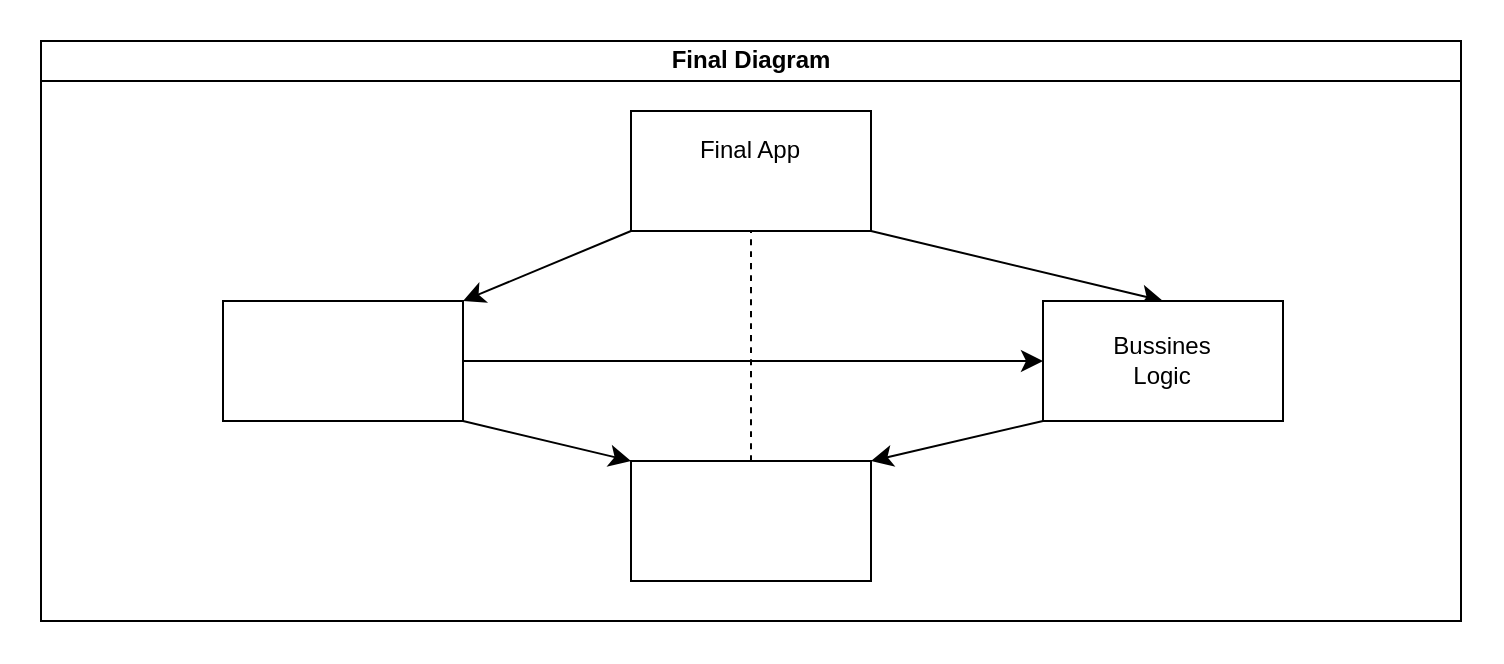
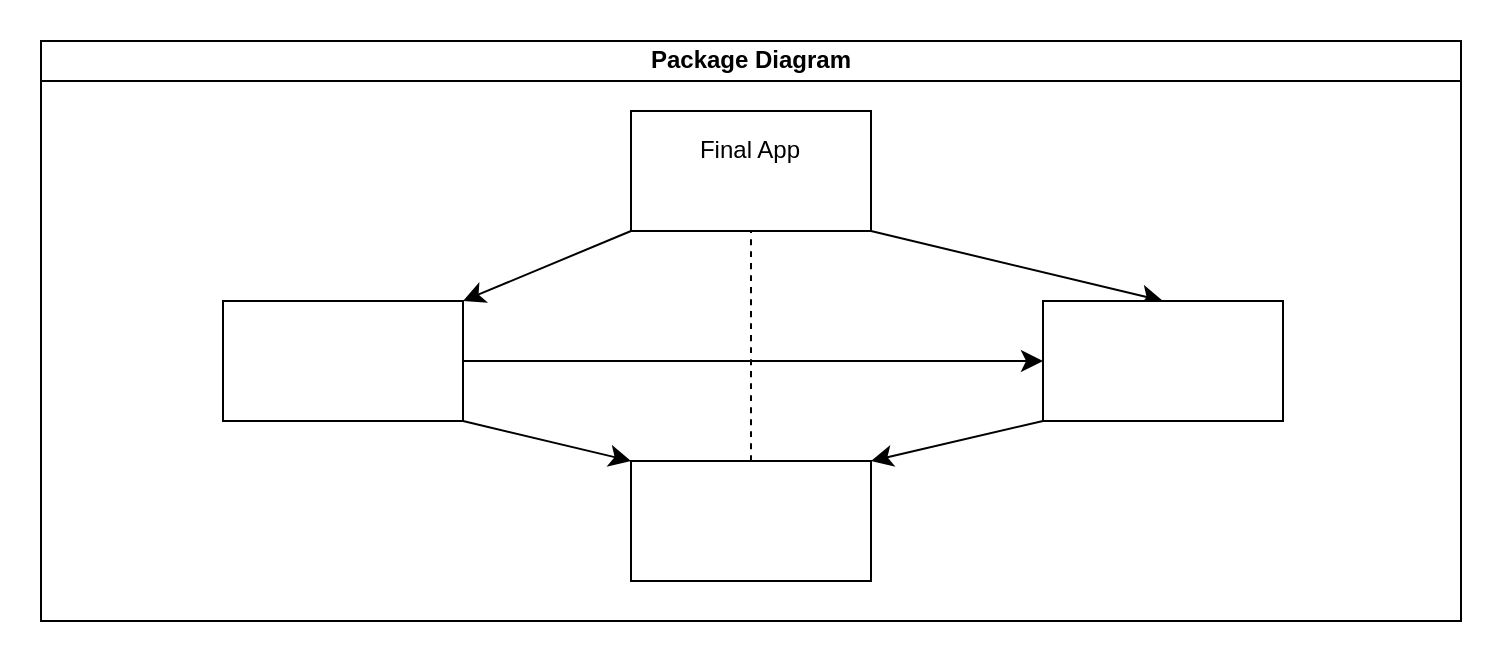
(752, 61) -> (752, 61)
(1163, 361) -> none
